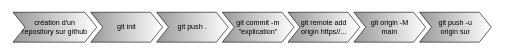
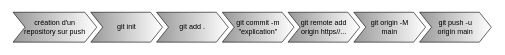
(54, 27) -> (54, 27)
(192, 27) -> (192, 27)
(456, 27) -> (456, 27)
